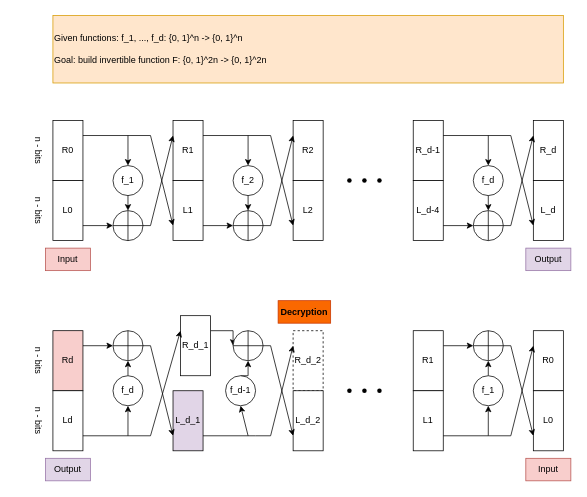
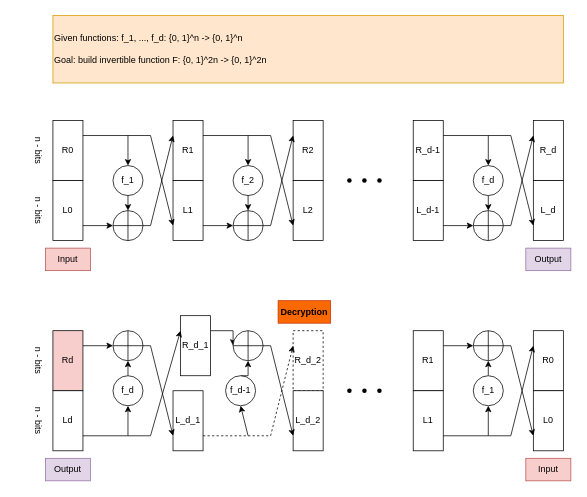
(428, 210) -> (428, 210)
(188, 420) -> (188, 420)
(257, 435) -> (257, 435)
